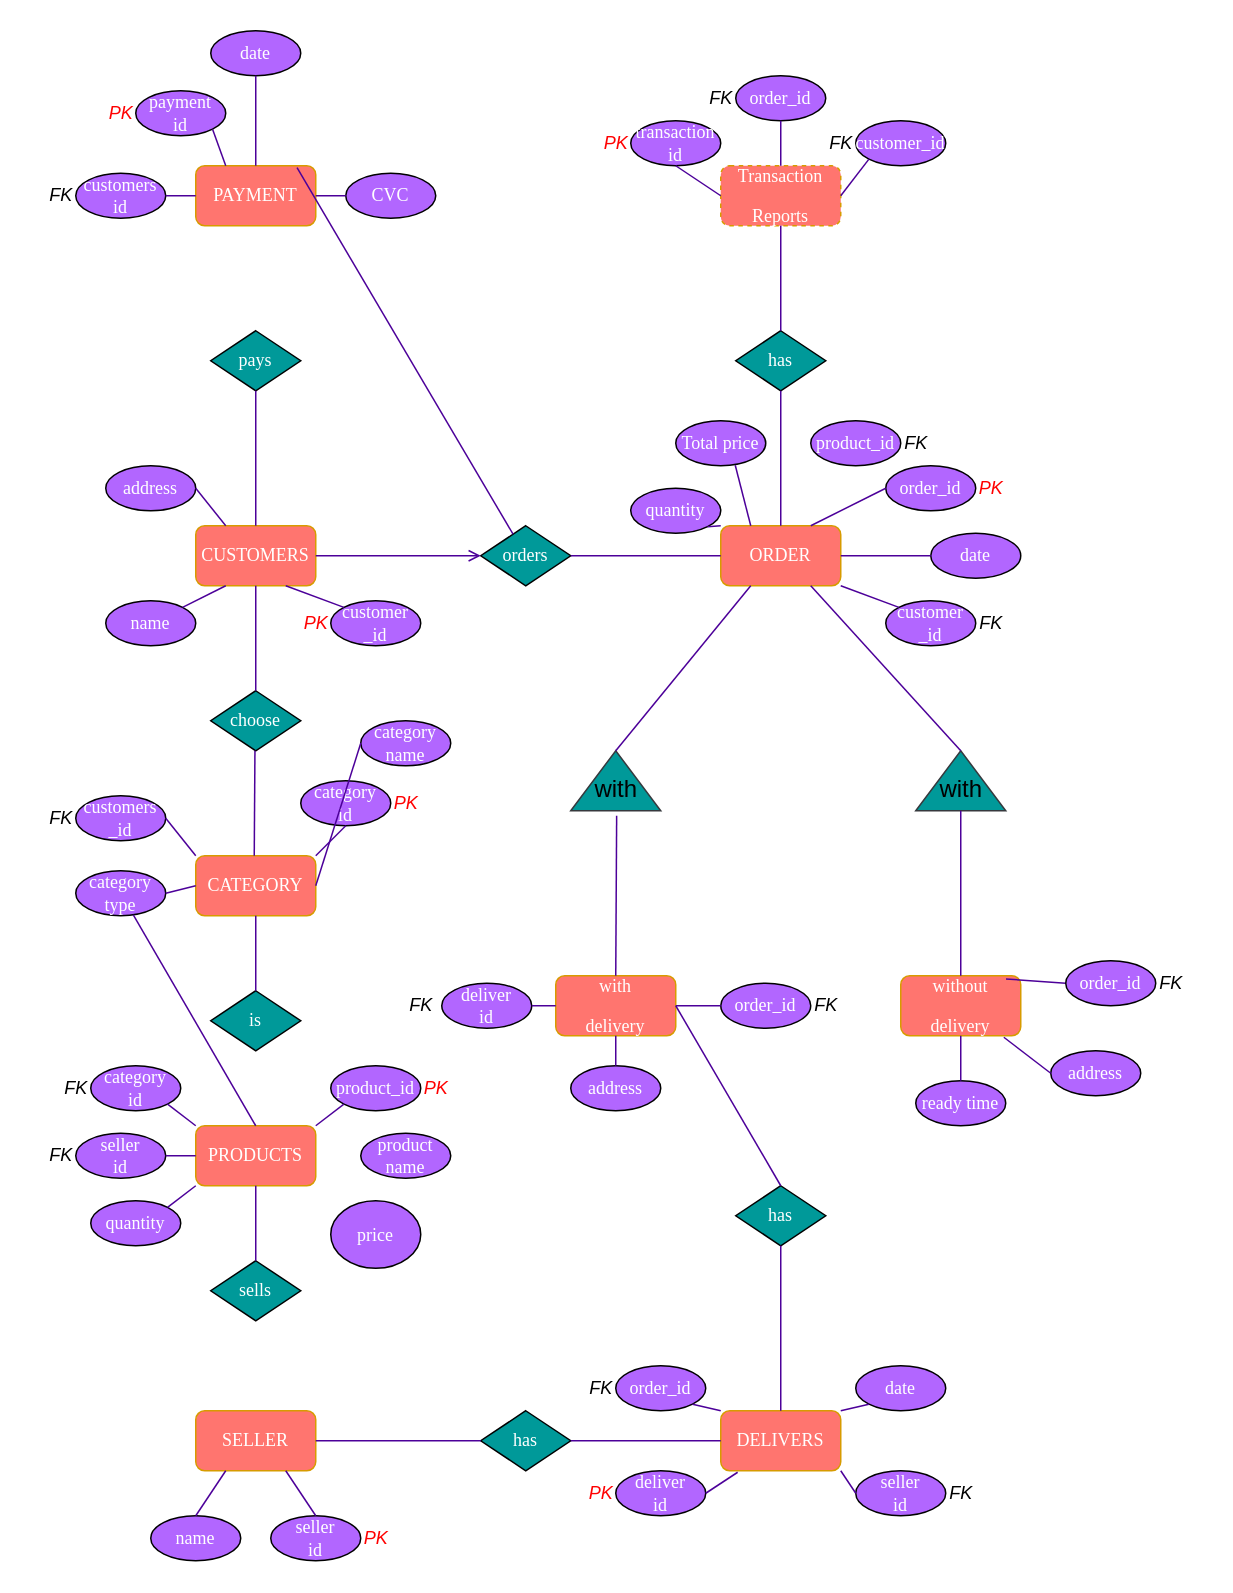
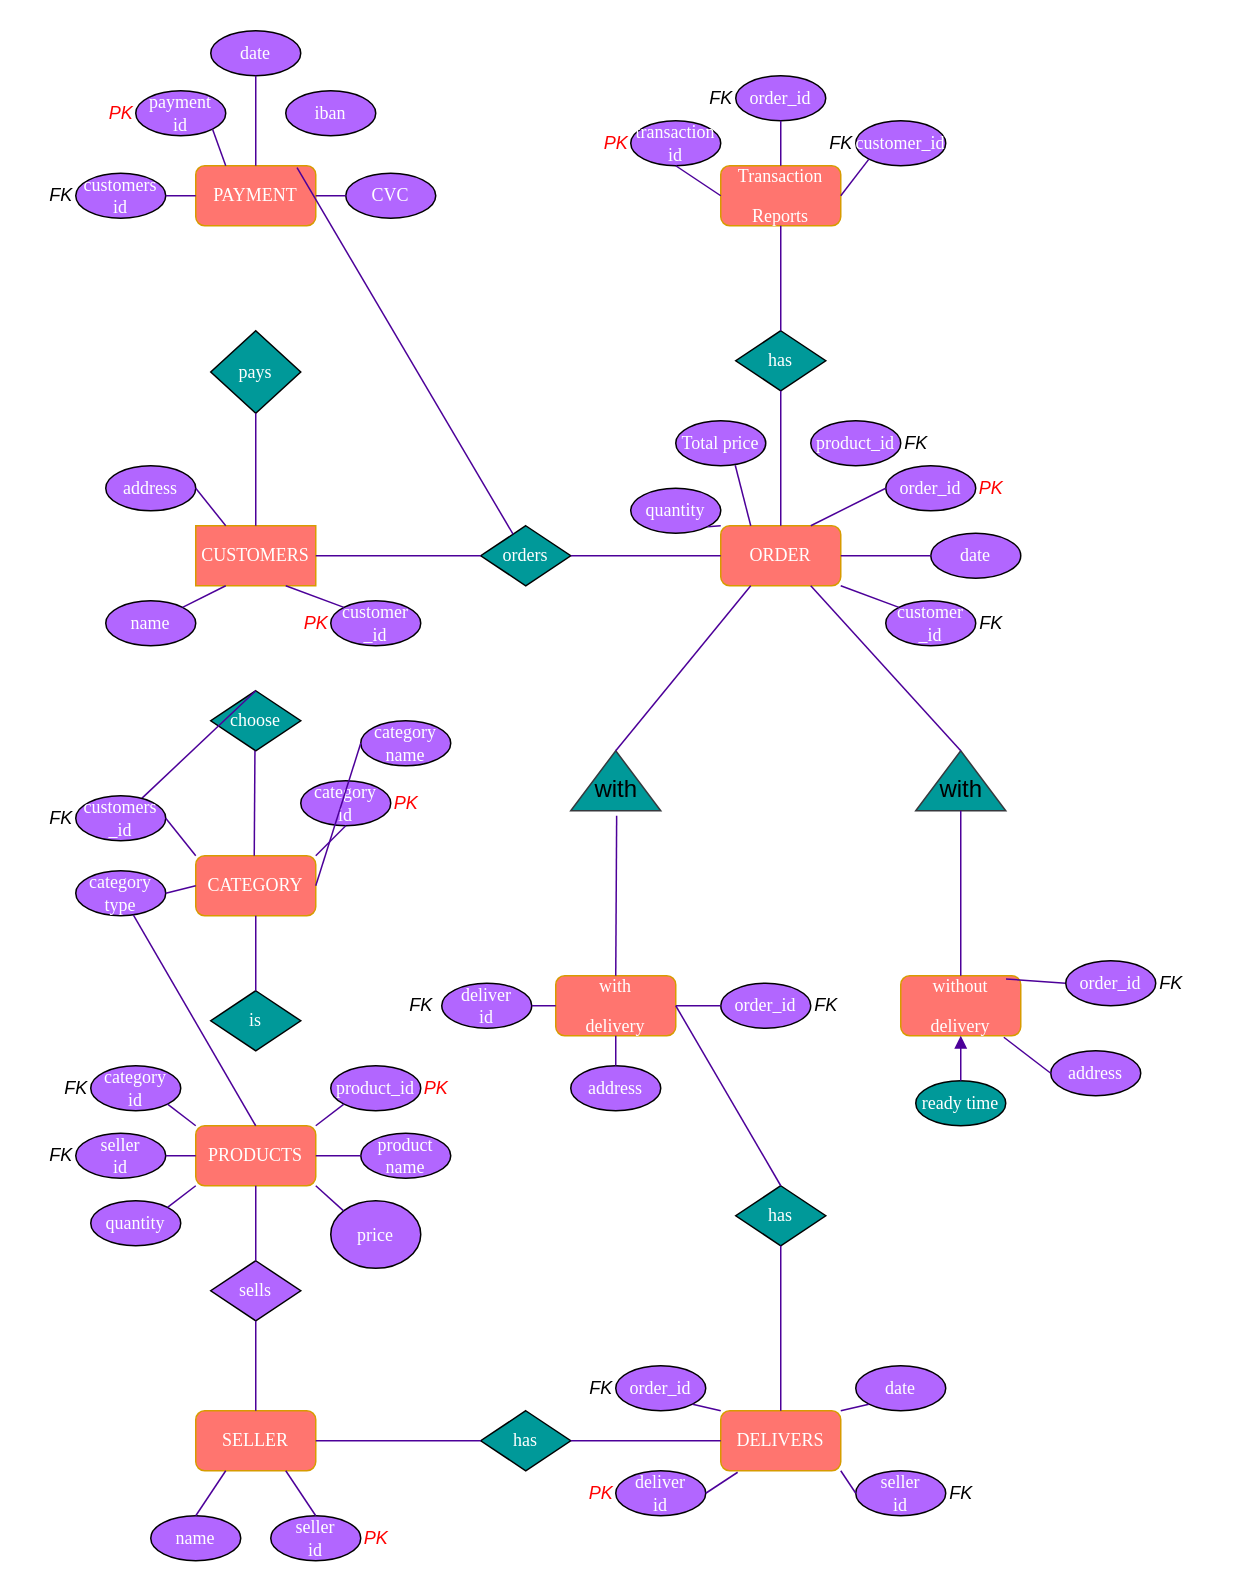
none -> (331, 113)
(781, 196) -> (781, 196)
(256, 361) -> (256, 372)
(256, 556) -> (256, 556)
(473, 556) -> (474, 556)
(256, 639) -> (199, 745)
(961, 1043) -> (961, 1049)
(961, 1103) -> (961, 1103)
none -> (339, 1156)
none -> (330, 1199)
(256, 1291) -> (256, 1291)
none -> (256, 1366)
